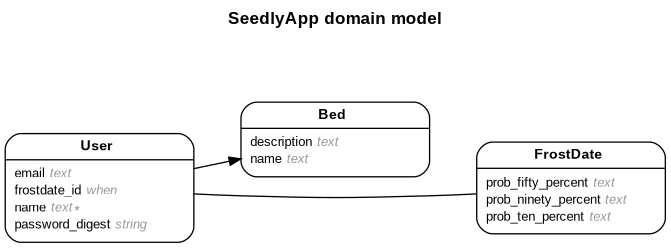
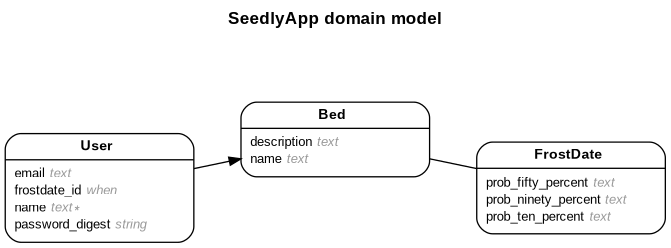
(335, 198) -> (453, 164)
